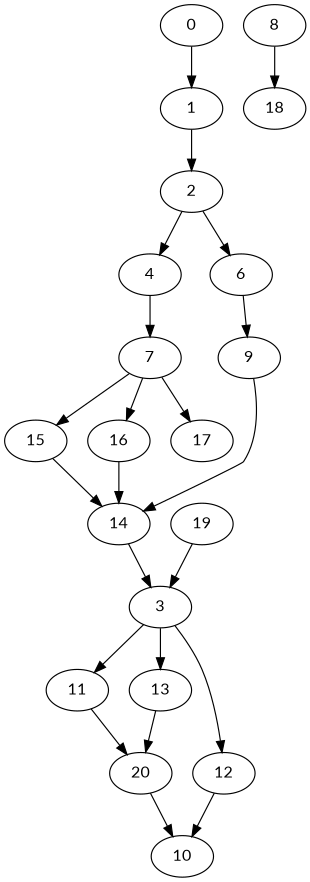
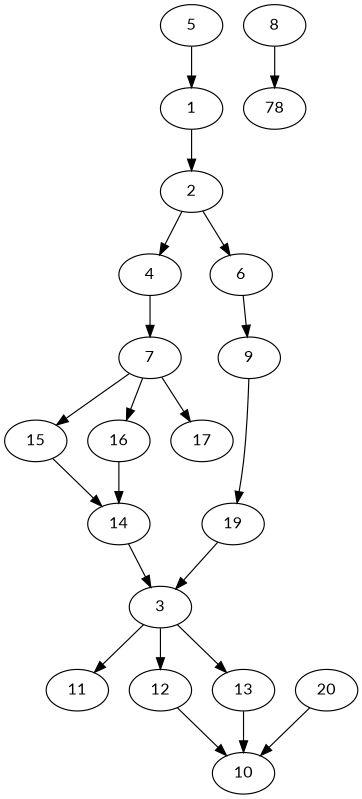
(192, 25) -> (192, 25)
(275, 108) -> (275, 108)
(237, 465) -> (246, 435)
(152, 726) -> (244, 726)
(105, 727) -> none
